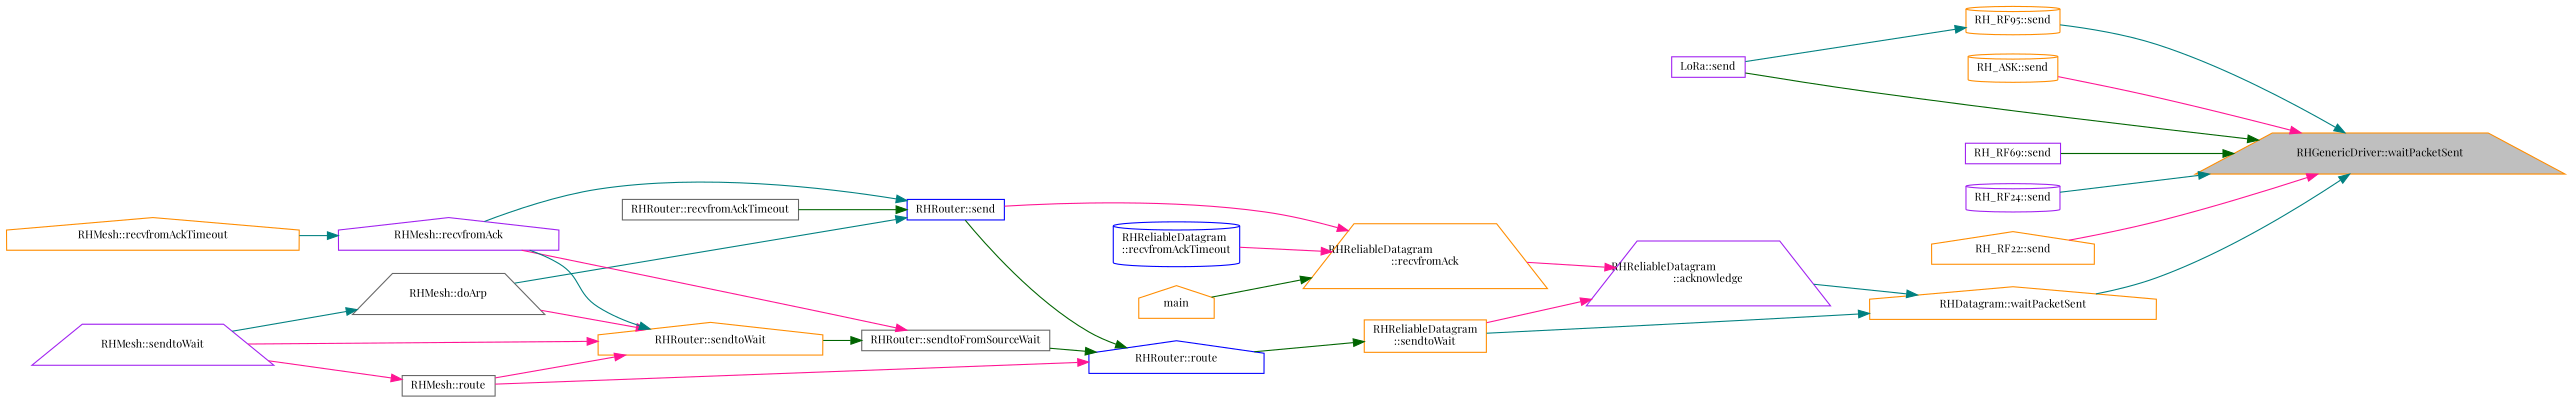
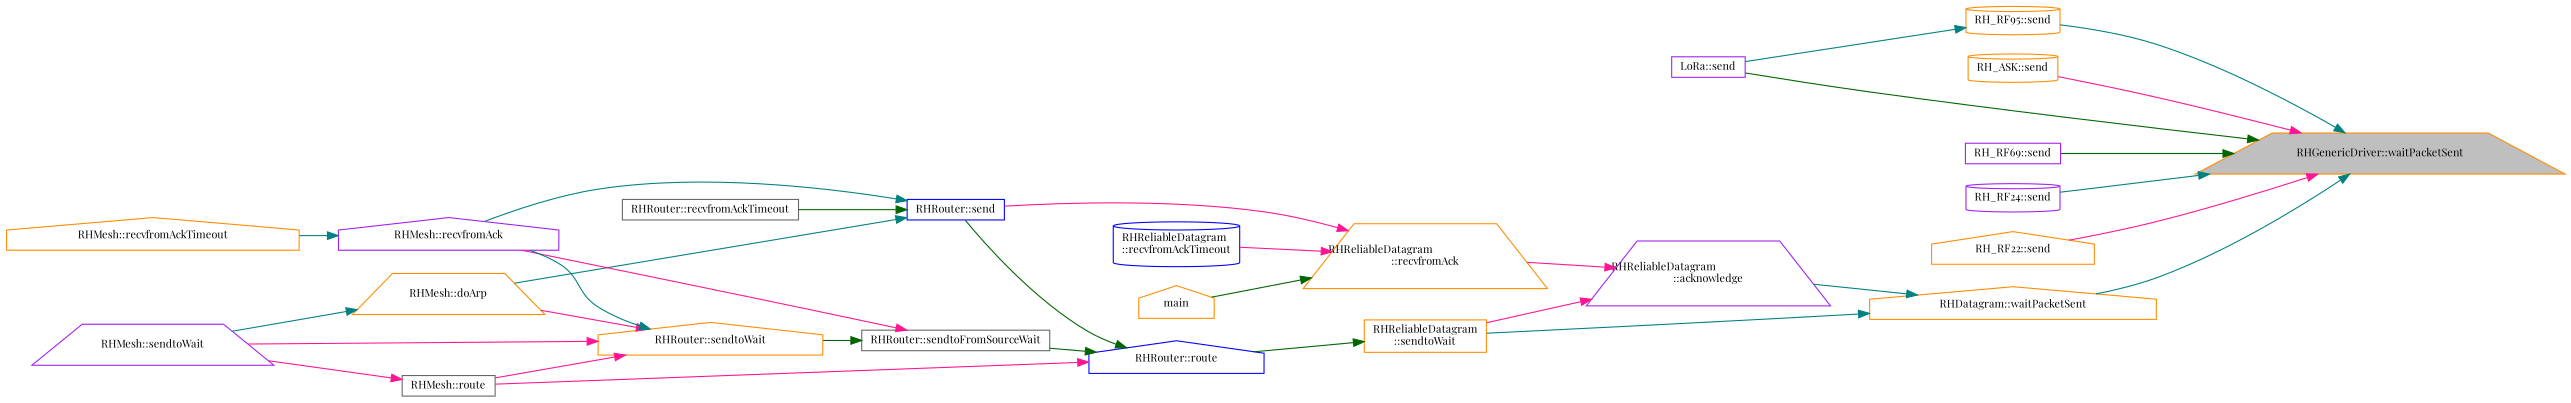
(449, 294) -> (449, 294)
